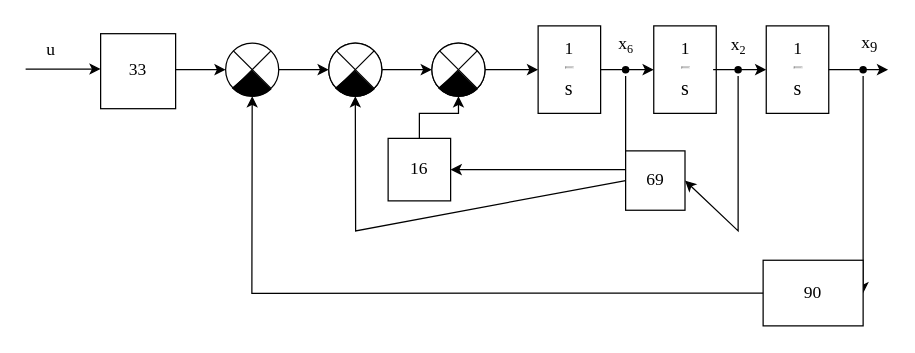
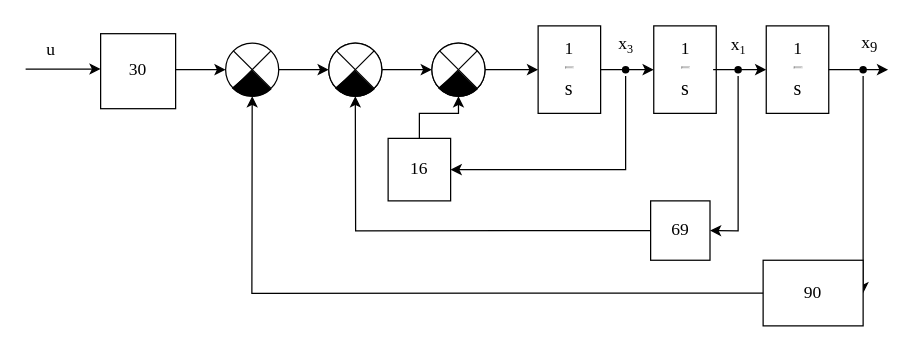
(626, 44) -> (626, 44)
(739, 46) -> (739, 46)
(138, 71) -> (138, 71)
(655, 180) -> (680, 230)
